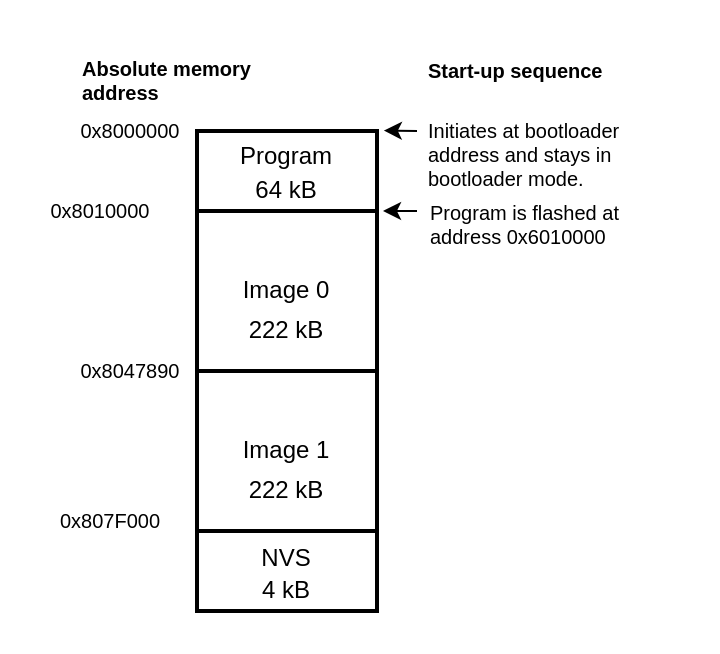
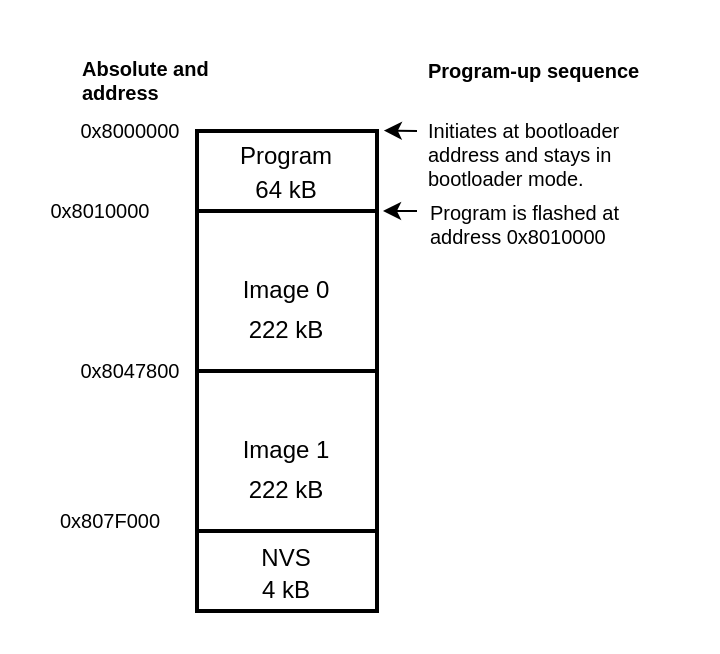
(522, 71) -> (533, 71)
(181, 81) -> (181, 81)
(534, 225) -> (534, 225)
(131, 371) -> (131, 371)
